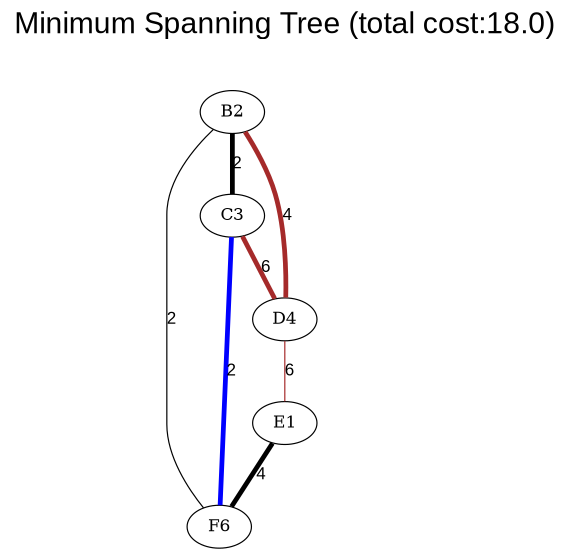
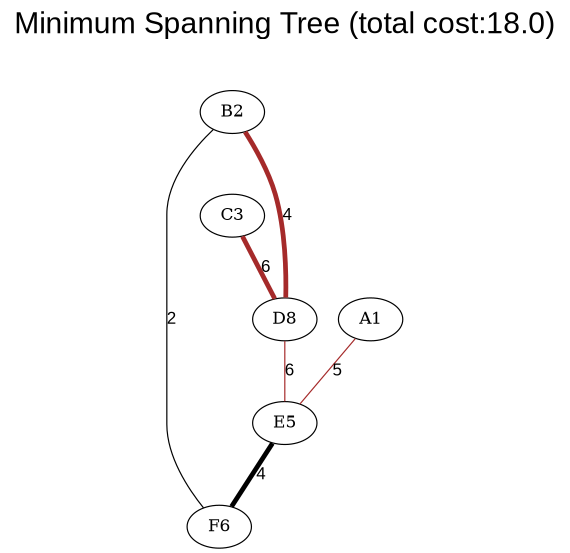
(232, 164) -> none
(285, 319) -> (285, 319)
none -> (371, 319)
(226, 371) -> none
(285, 423) -> (285, 423)
